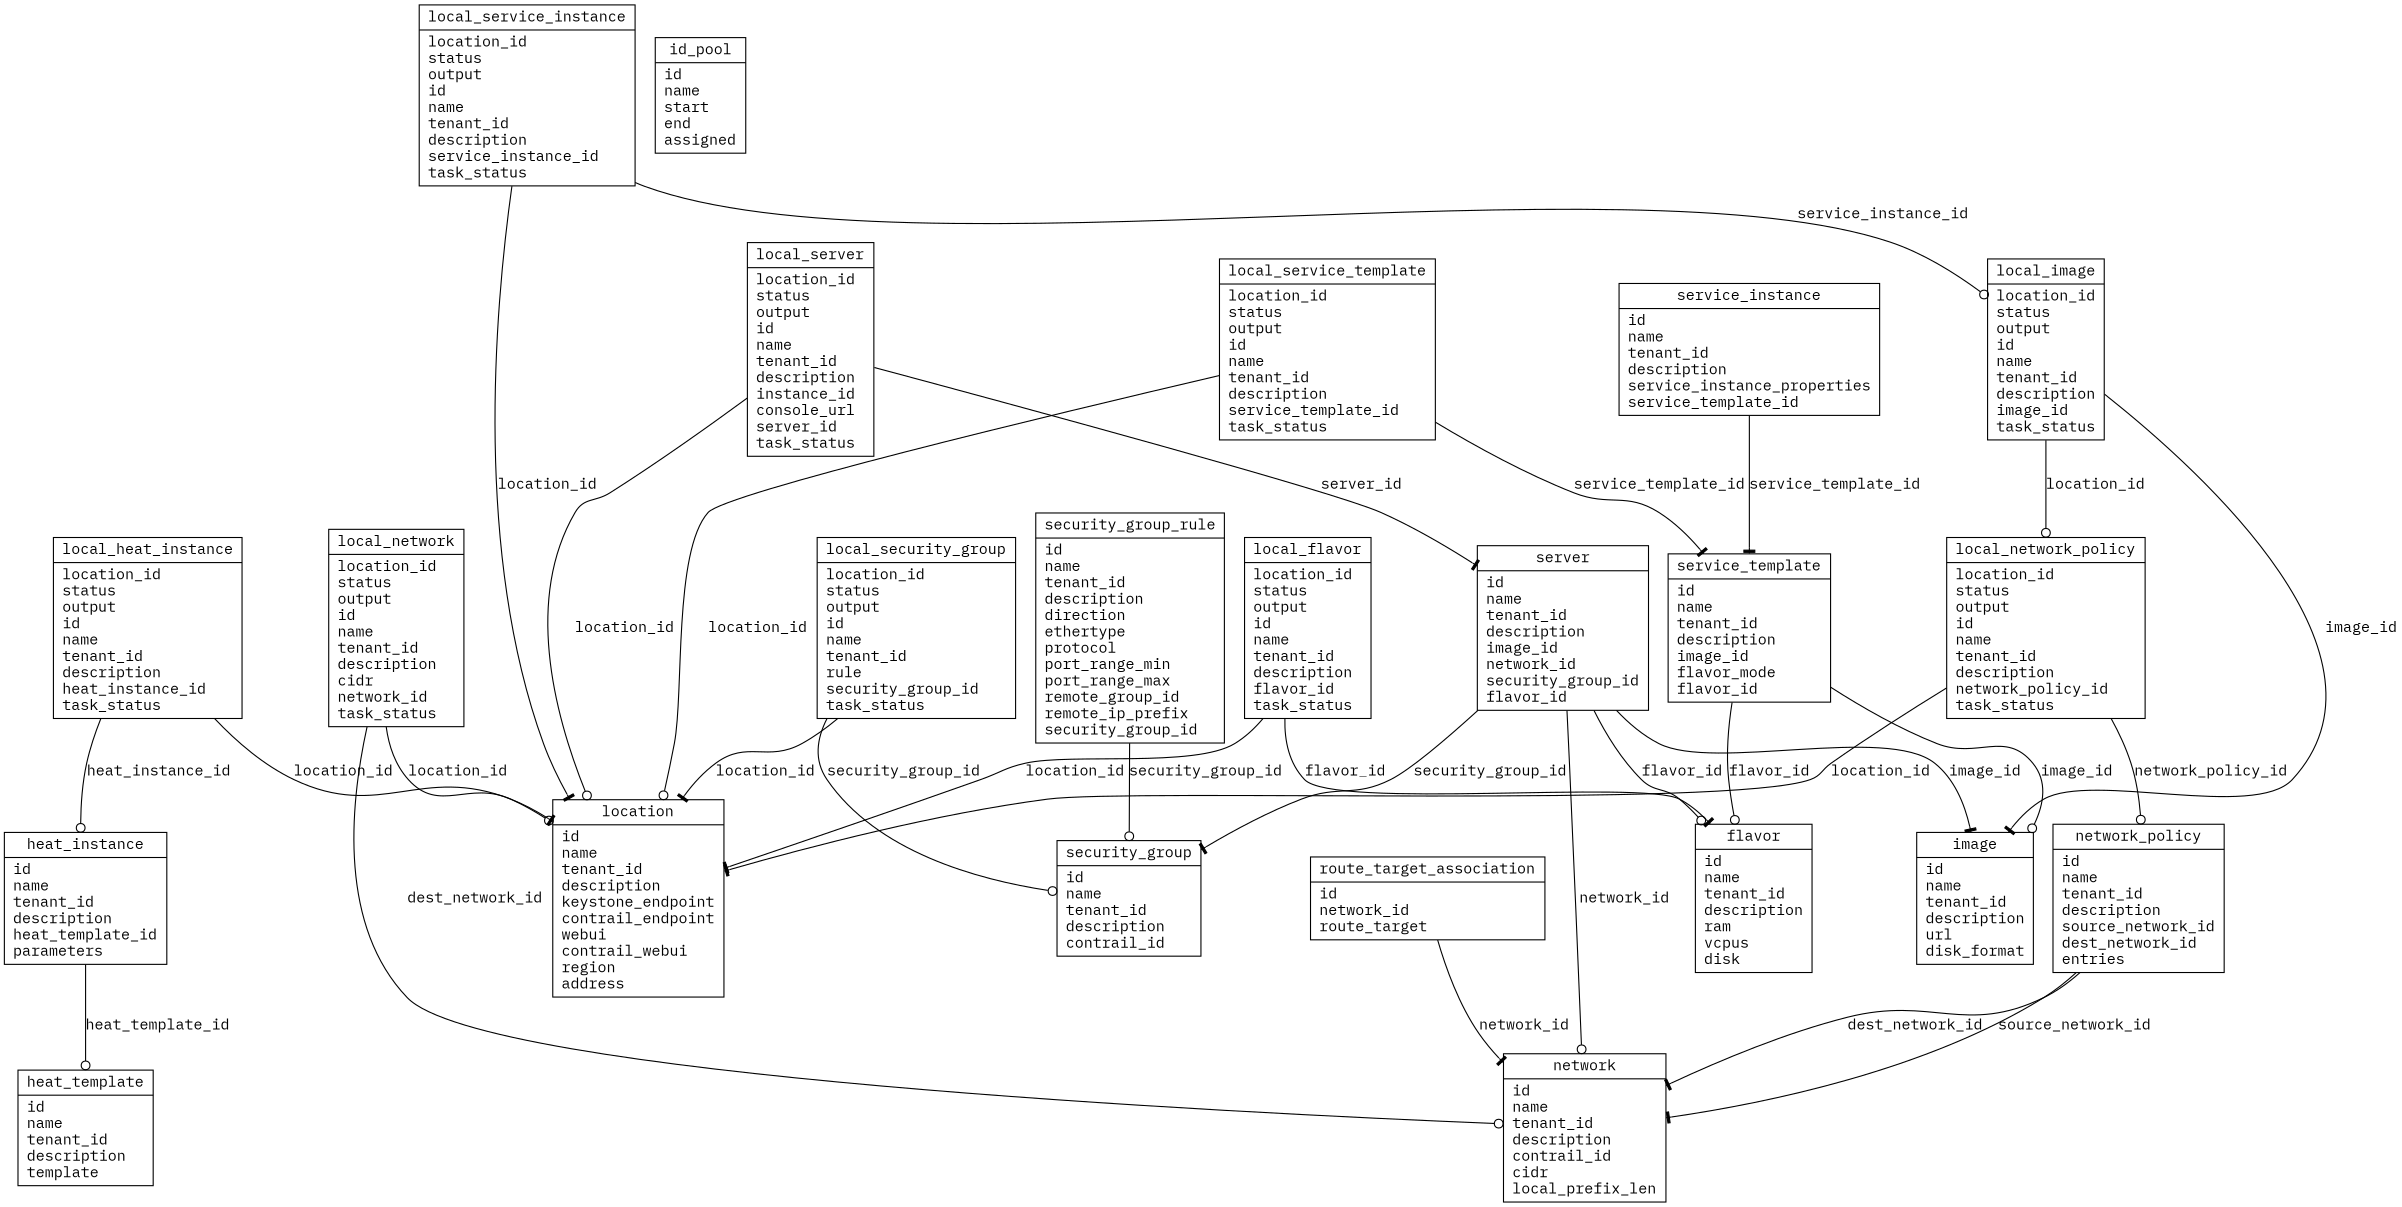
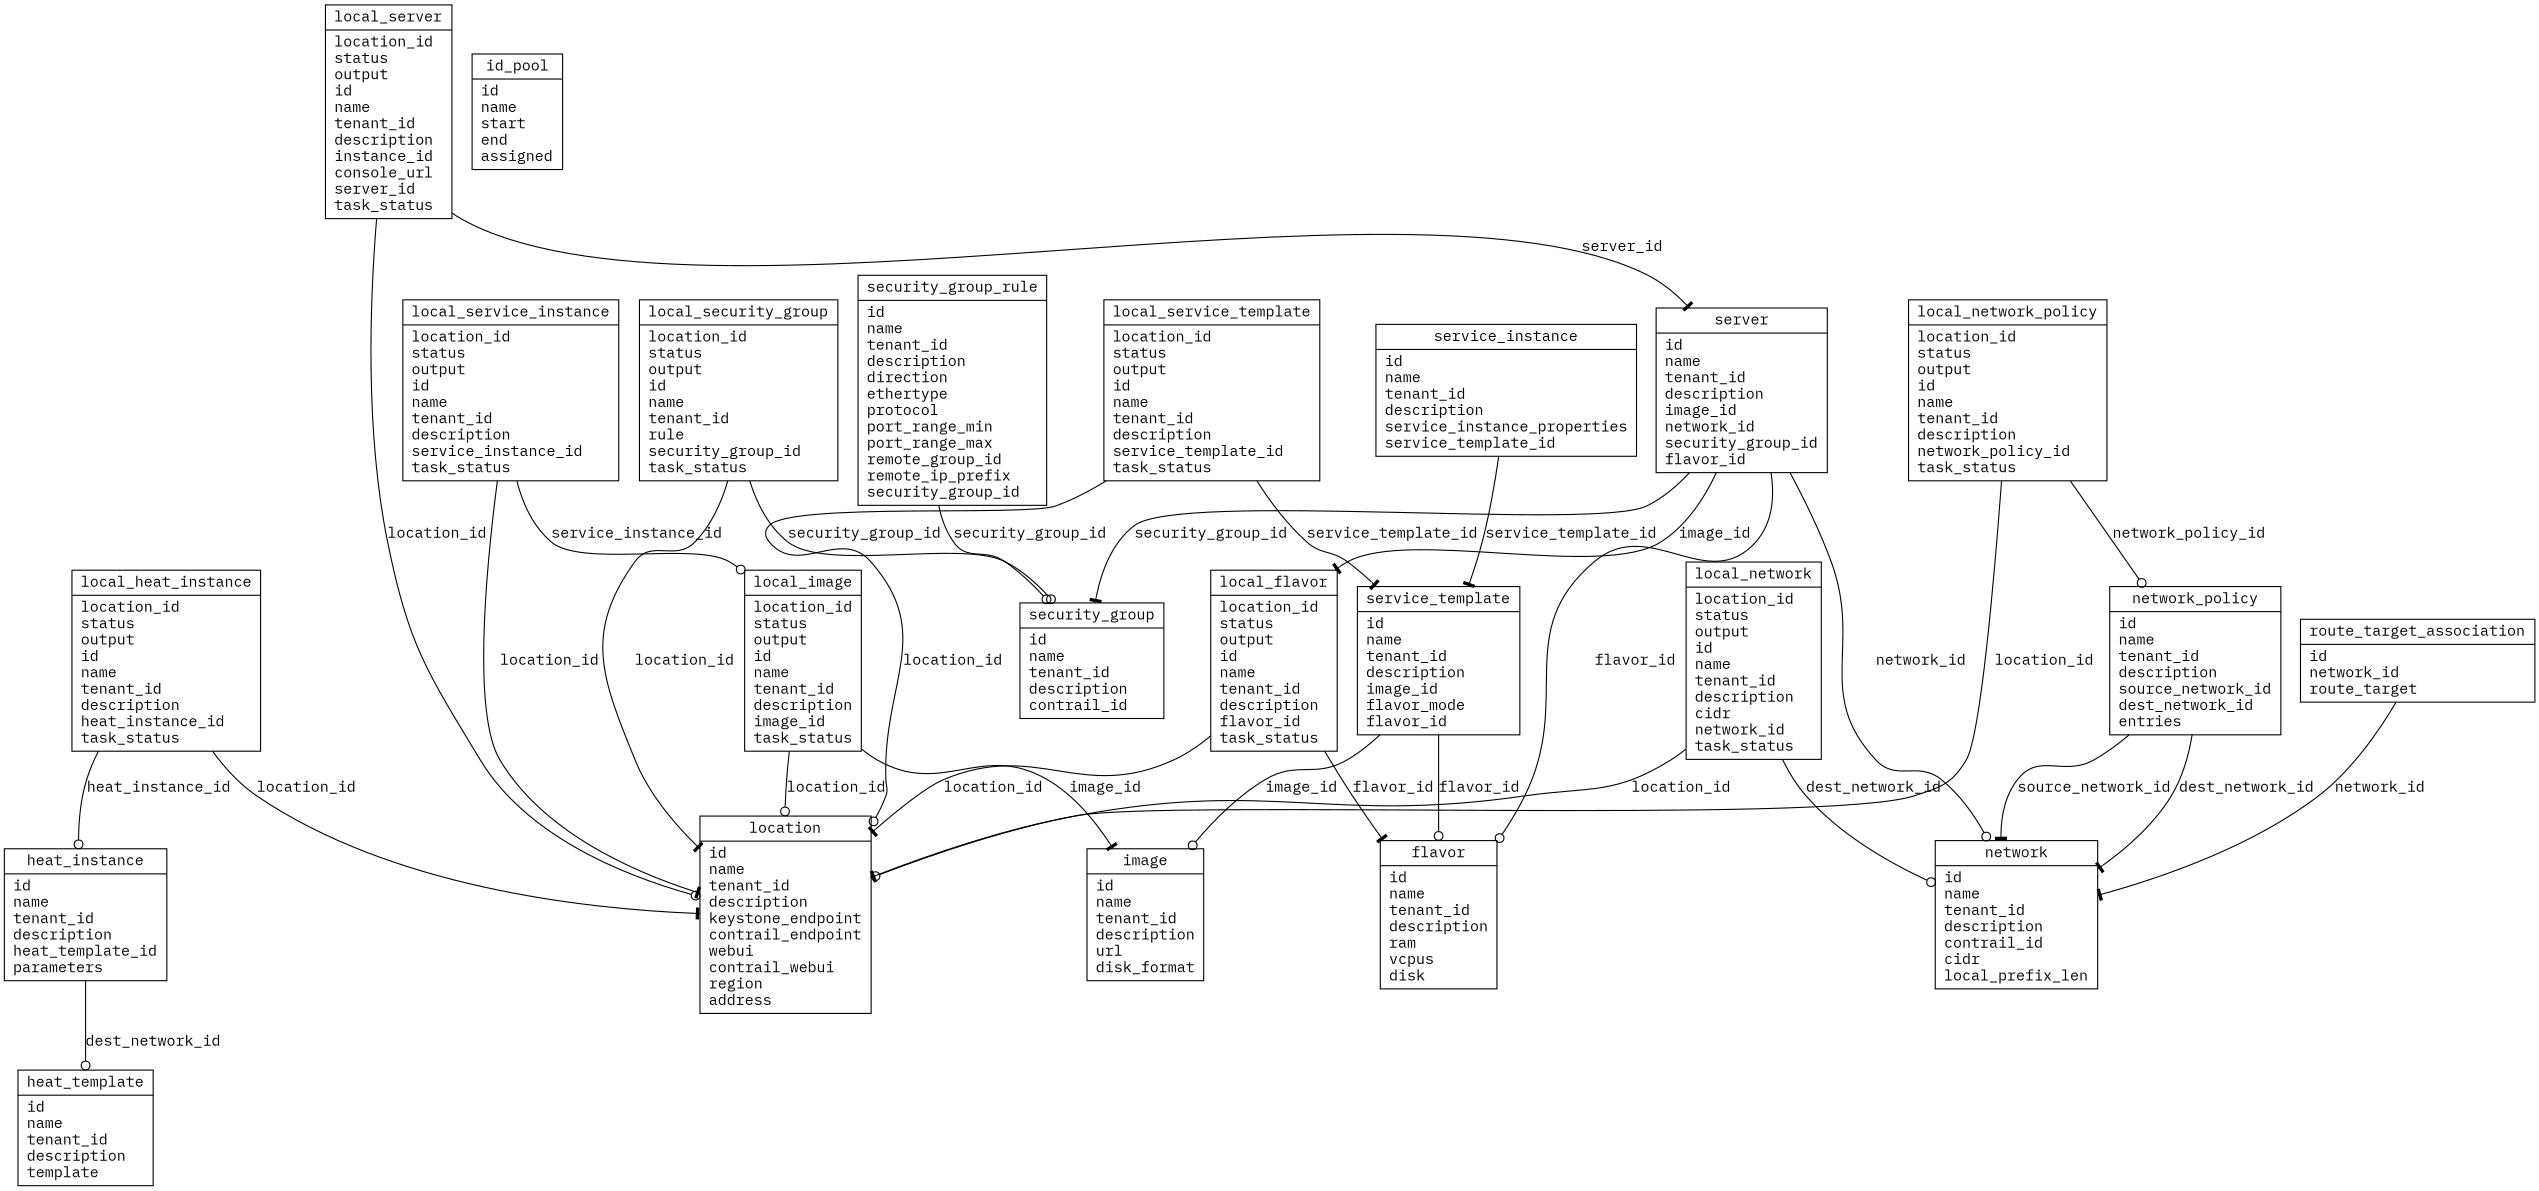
(2046, 484) -> (787, 779)
(1807, 749) -> (1545, 556)
(158, 1025) -> (153, 1042)
